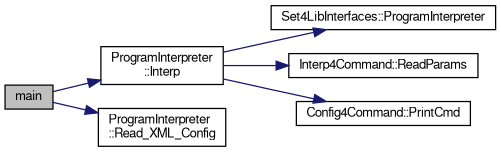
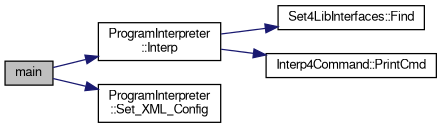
(383, 18) -> (351, 18)
(383, 66) -> none
(383, 114) -> (351, 66)
(162, 127) -> (160, 103)
